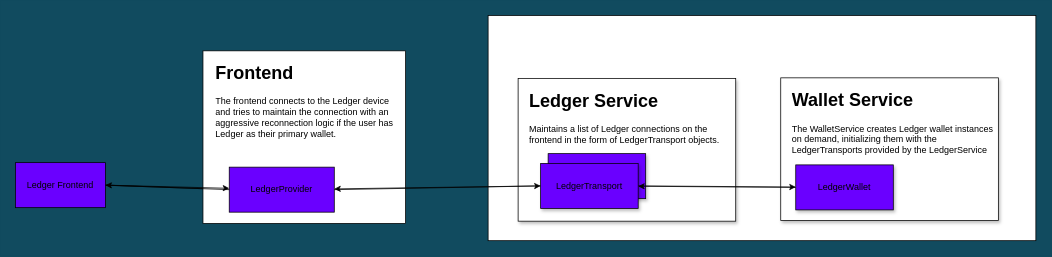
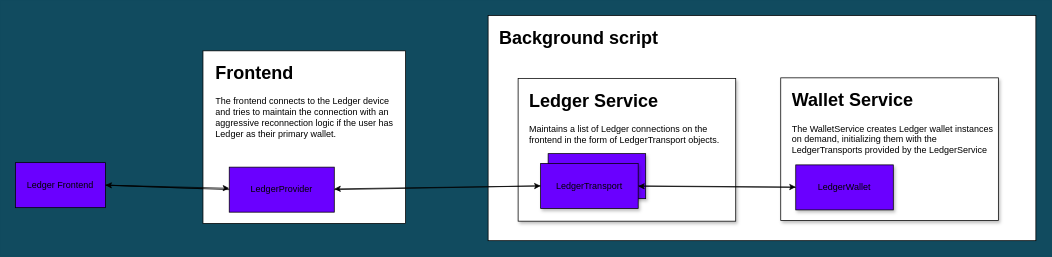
none -> (717, 42)
